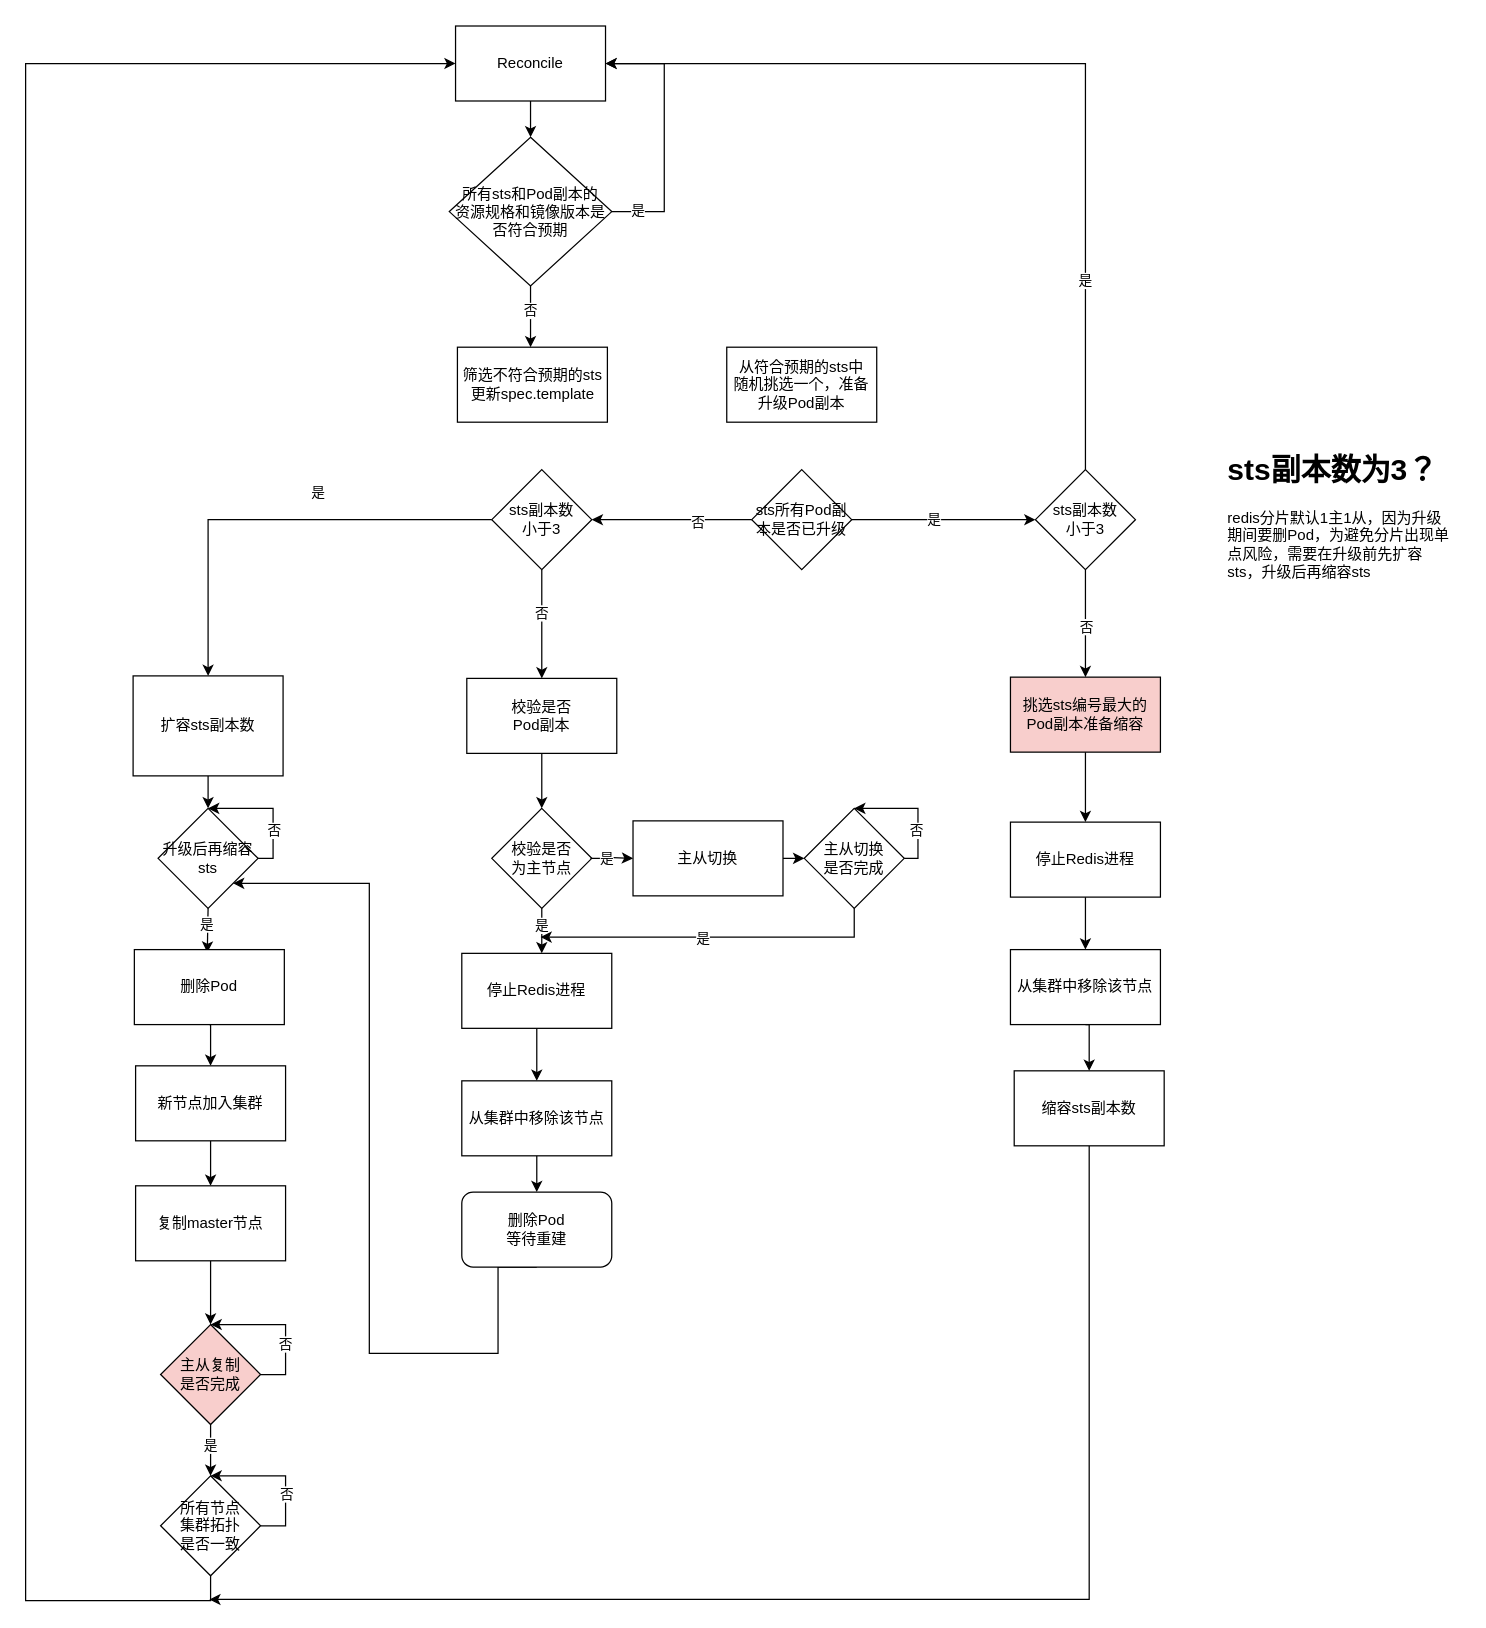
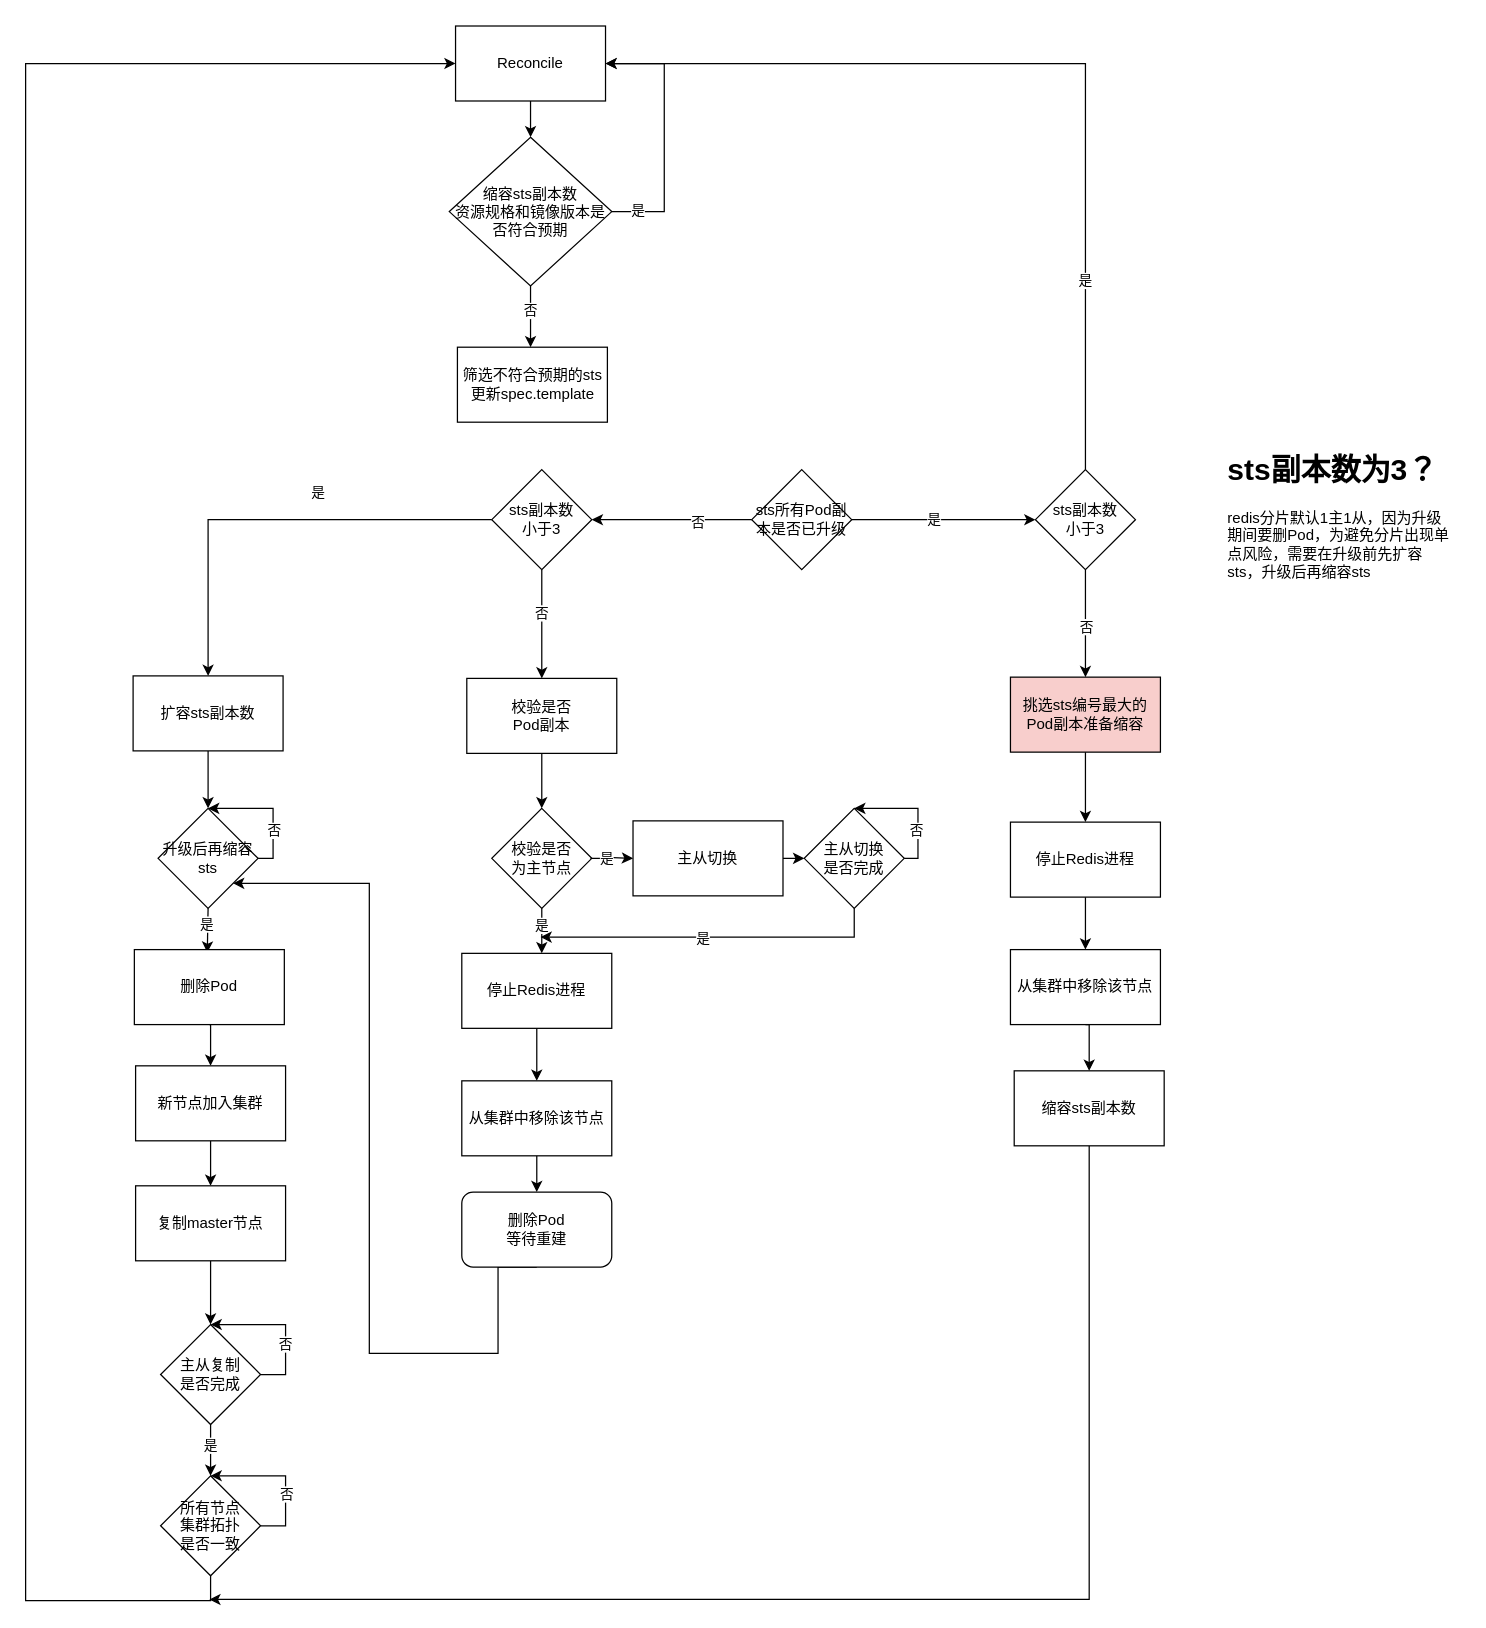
(531, 212) -> (531, 212)
(802, 384) -> none
(208, 726) -> (208, 713)
(211, 1374) -> (211, 1374)
